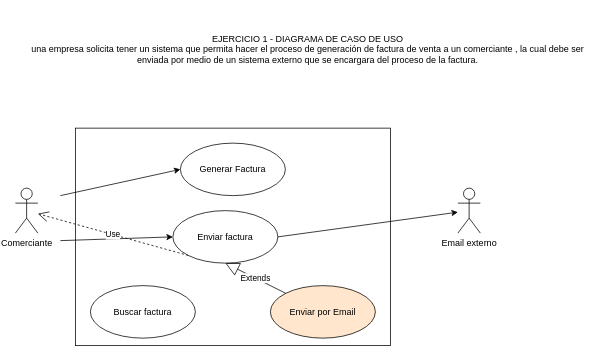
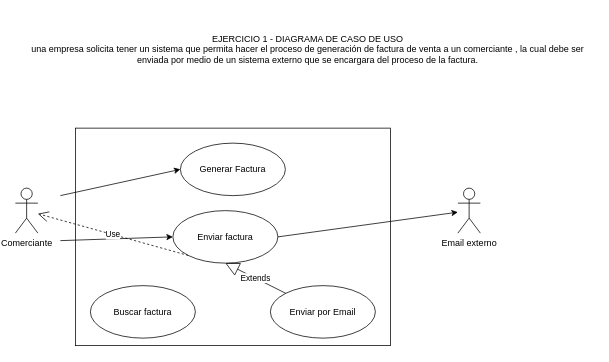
(323, 312) -> (323, 312)
